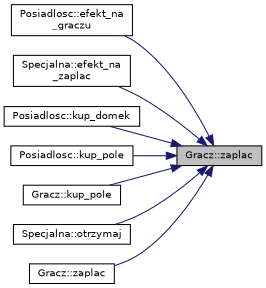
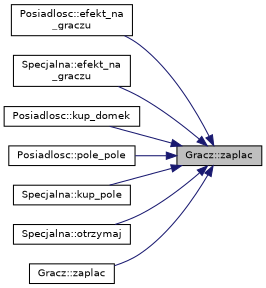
(72, 71) -> (72, 71)
(72, 156) -> (72, 156)
(72, 195) -> (72, 195)
